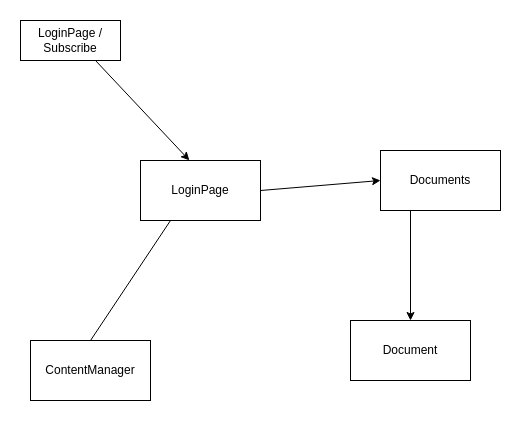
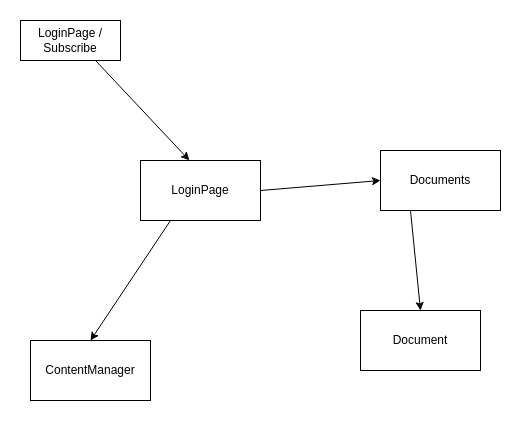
(93, 336) -> (95, 334)
(411, 351) -> (421, 341)
